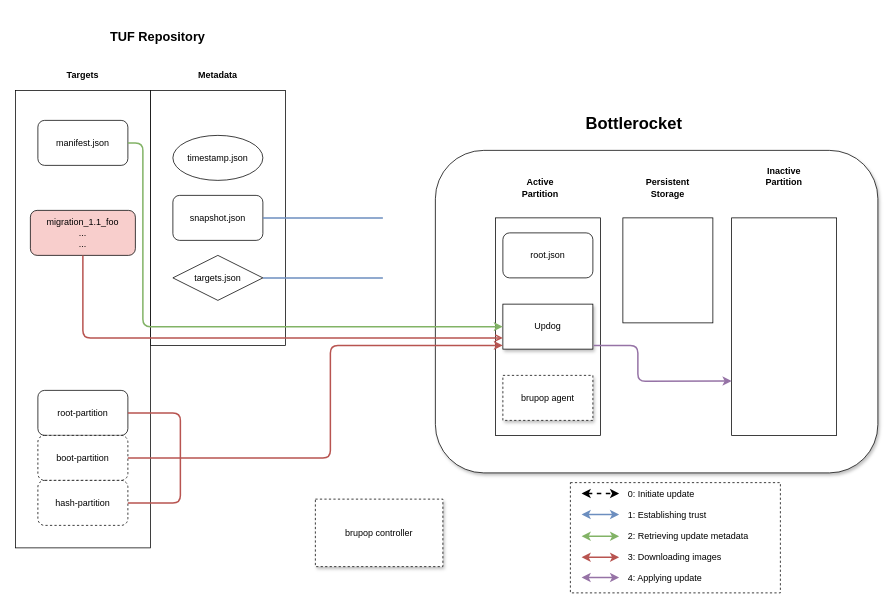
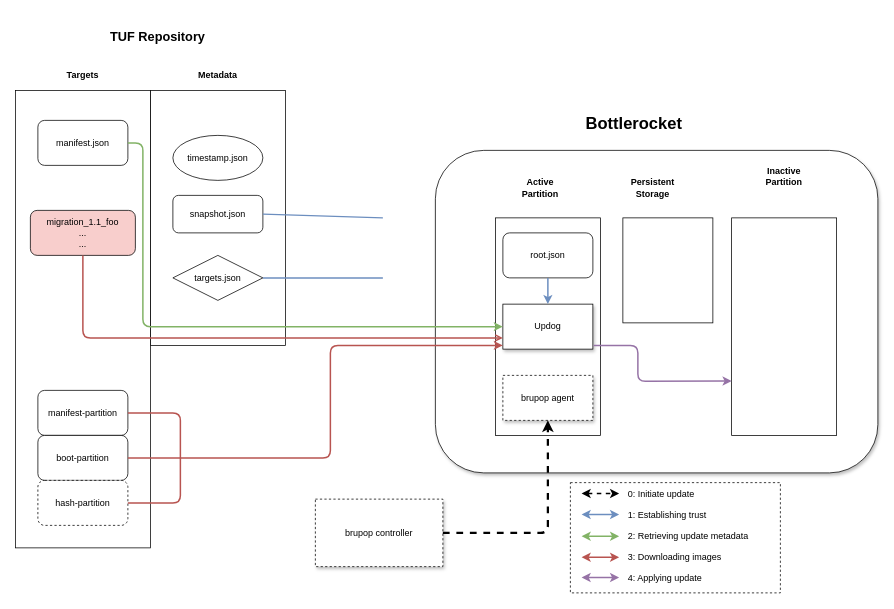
(668, 188) -> (653, 188)
(218, 218) -> (218, 214)
none -> (548, 288)
(83, 413) -> (83, 413)
(83, 458) -> (83, 458)
none -> (546, 531)
